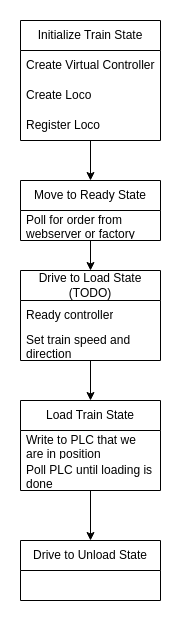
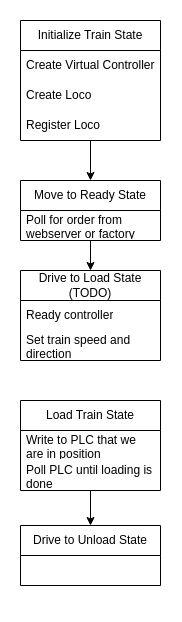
(91, 378) -> none
(91, 571) -> (91, 556)
